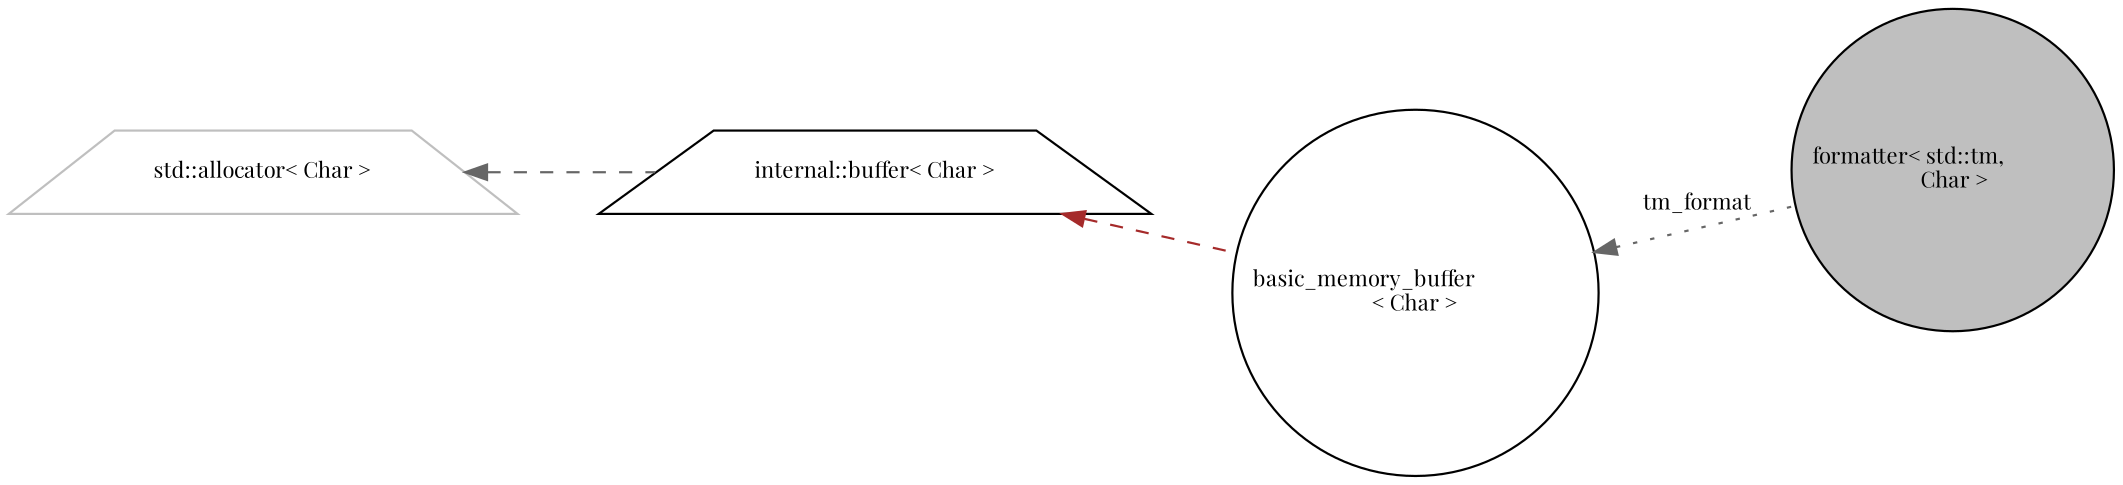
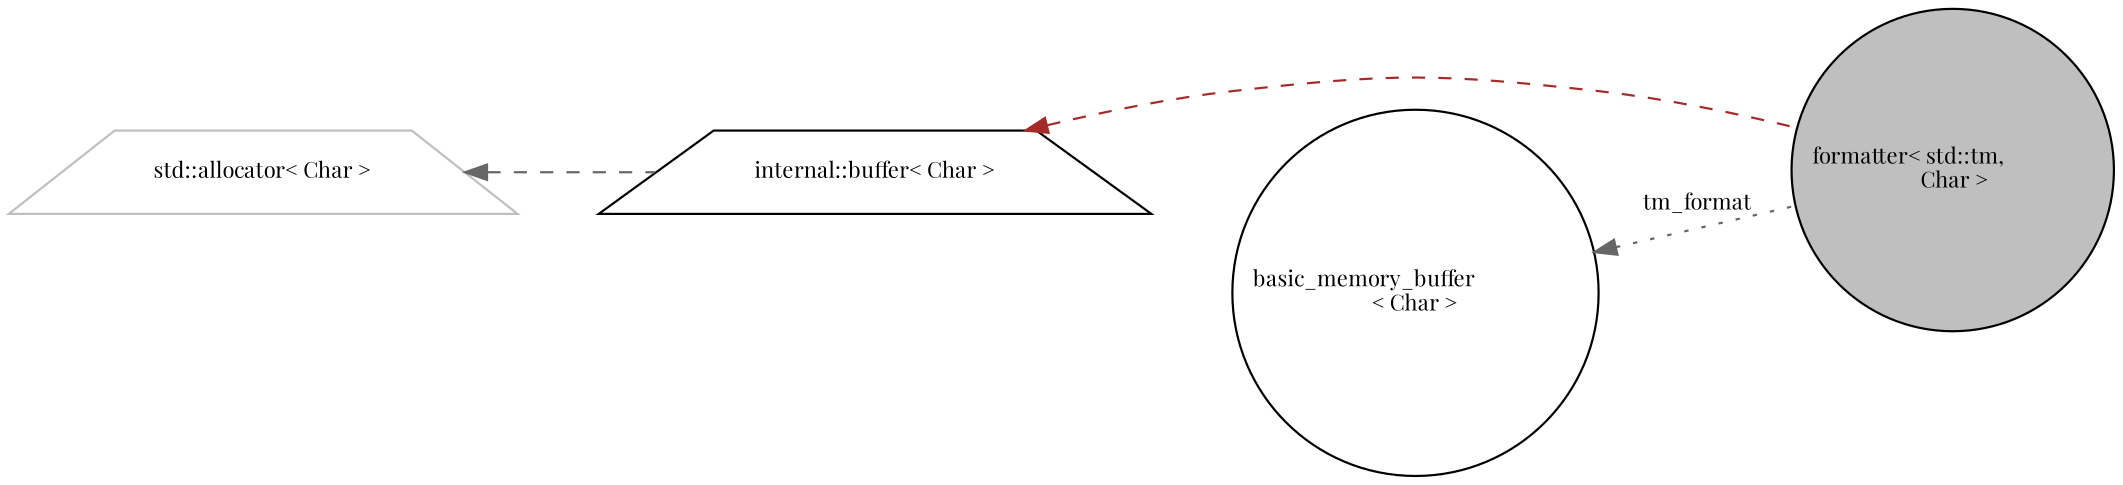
(1160, 236) -> (1422, 78)
